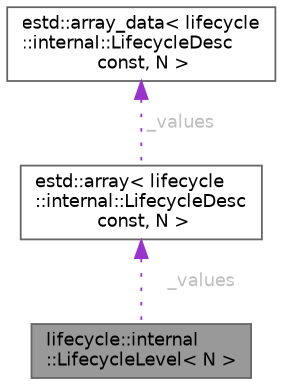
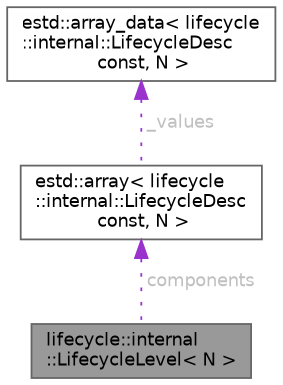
(199, 282) -> (199, 282)
